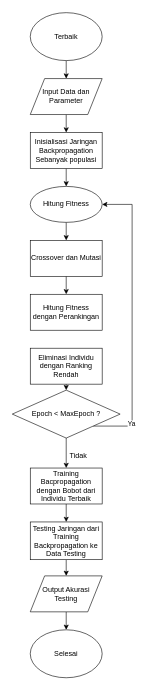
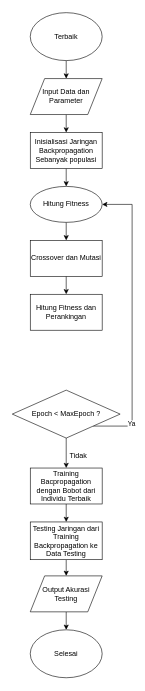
(66, 312) -> (66, 312)
(66, 366) -> none
(66, 385) -> none
